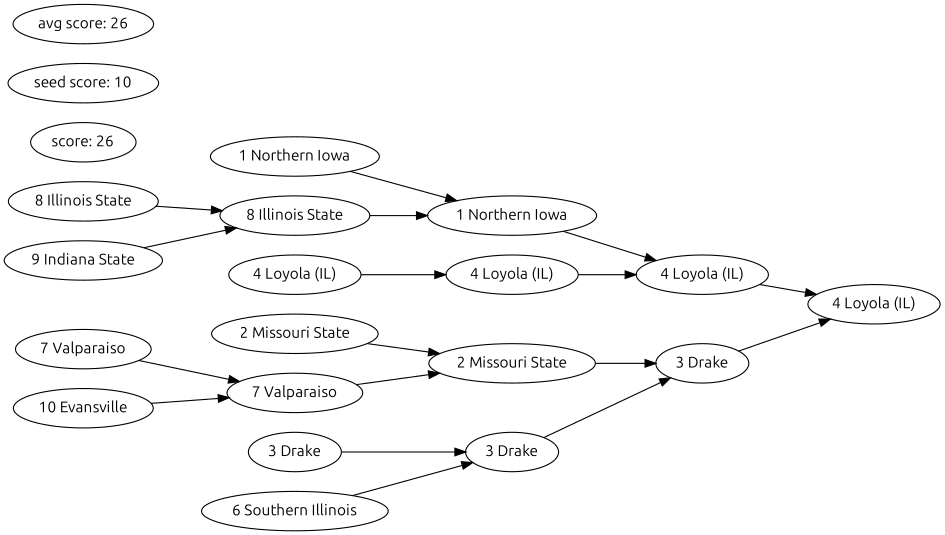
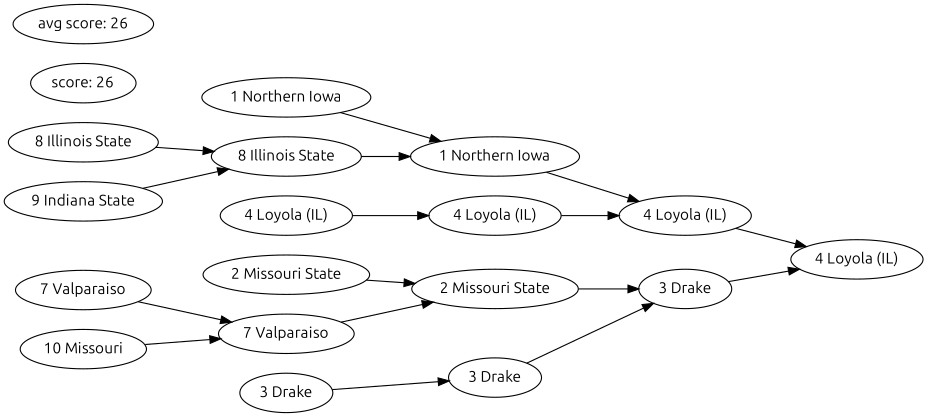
(83, 83) -> none
(83, 408) -> (83, 349)
(295, 511) -> none
